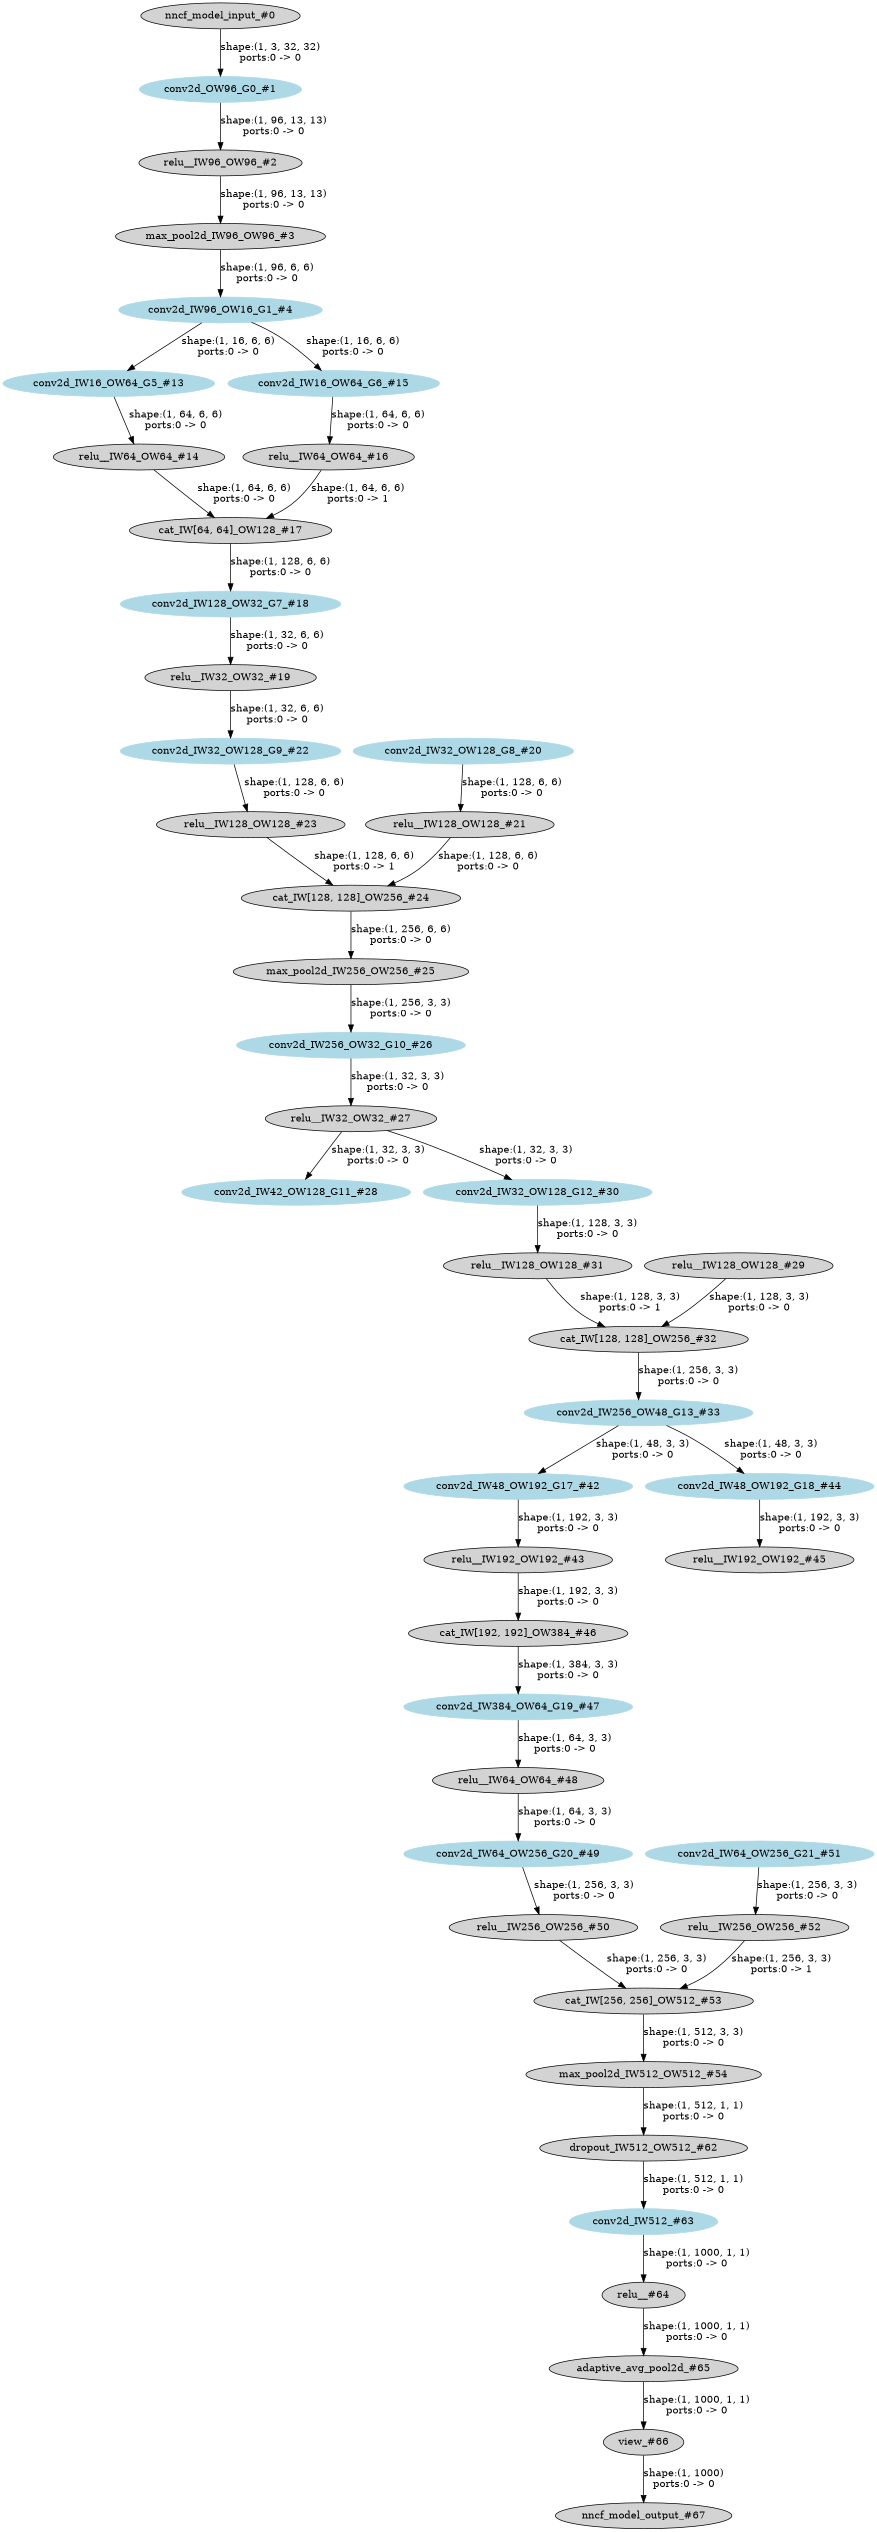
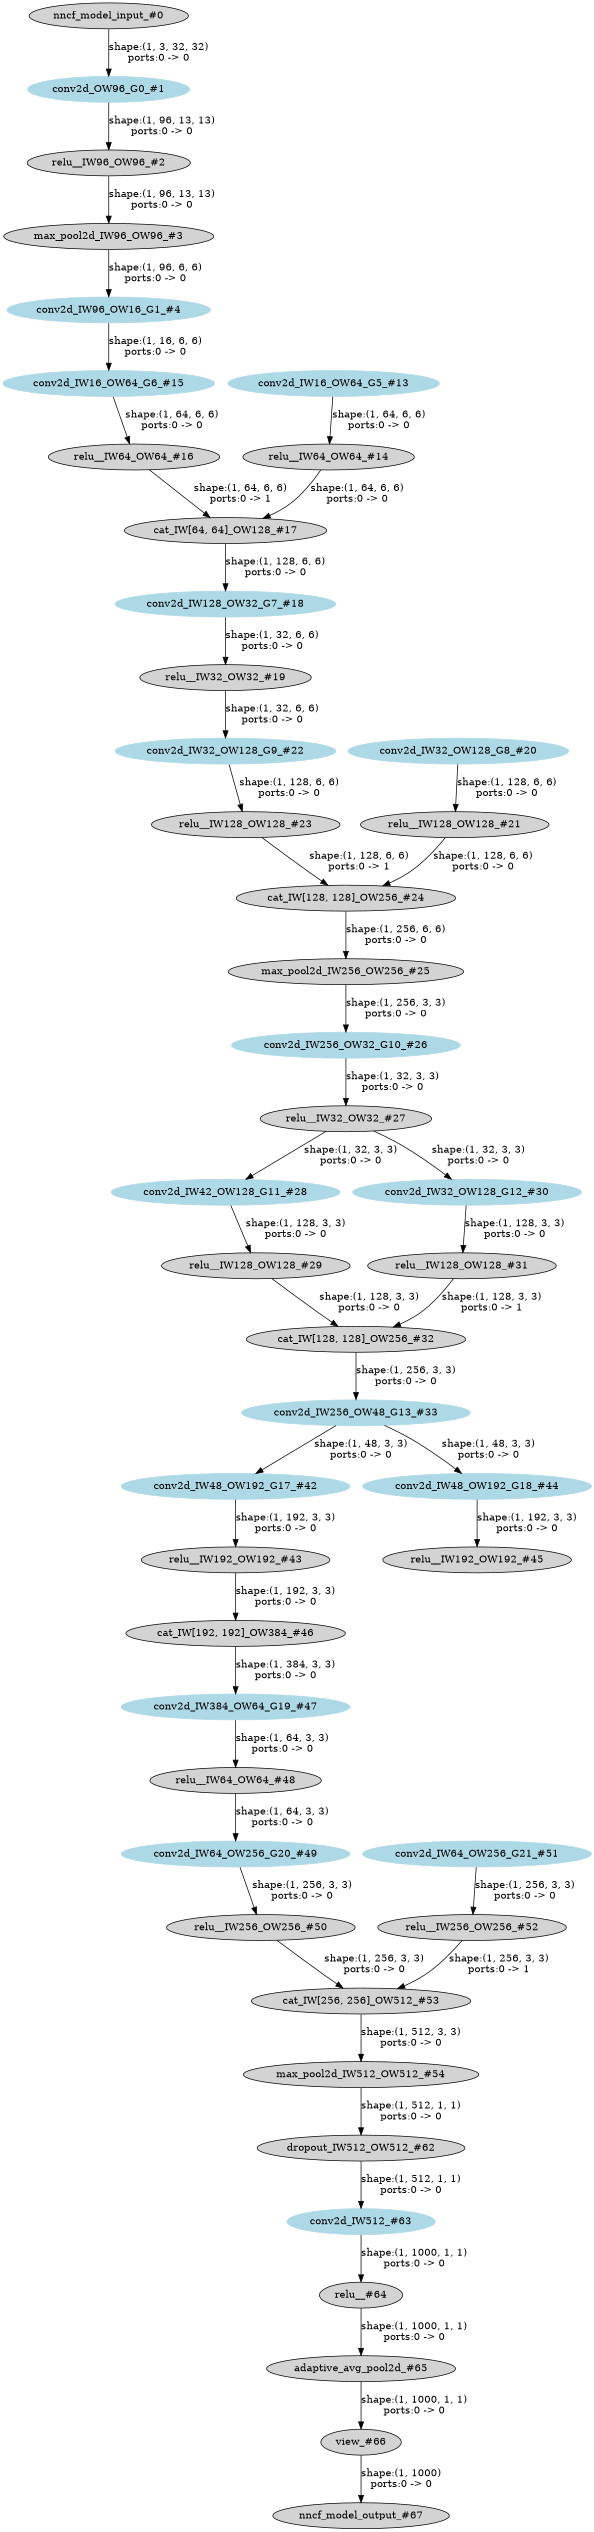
(168, 345) -> none
none -> (239, 1226)
